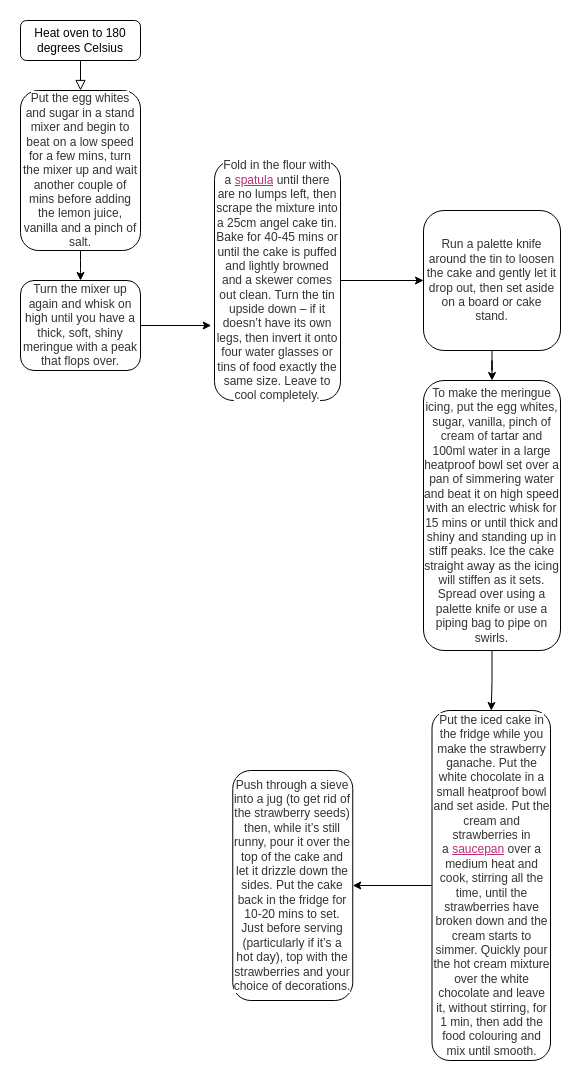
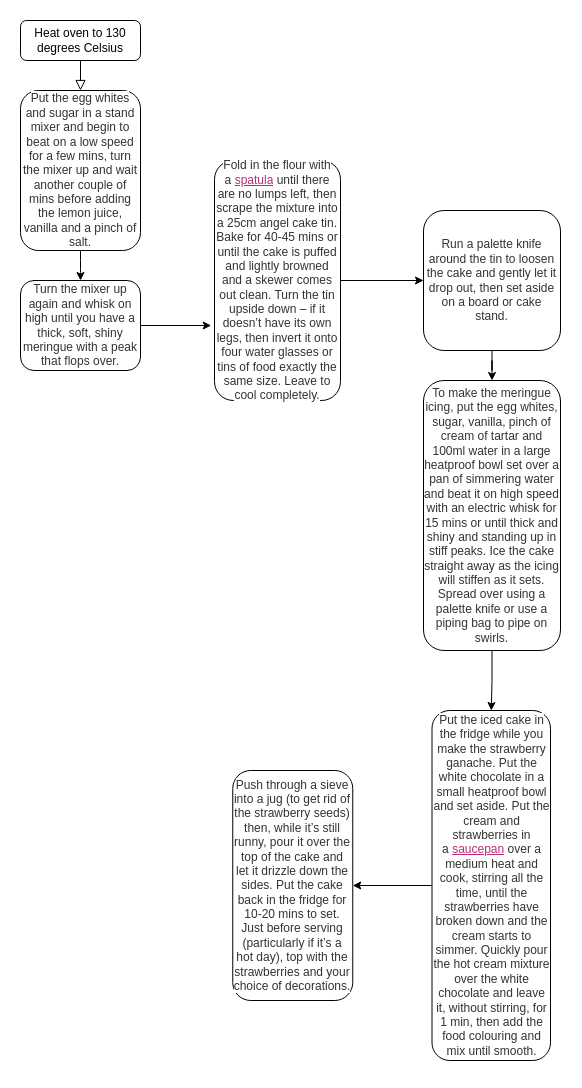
(81, 41) -> (81, 41)
